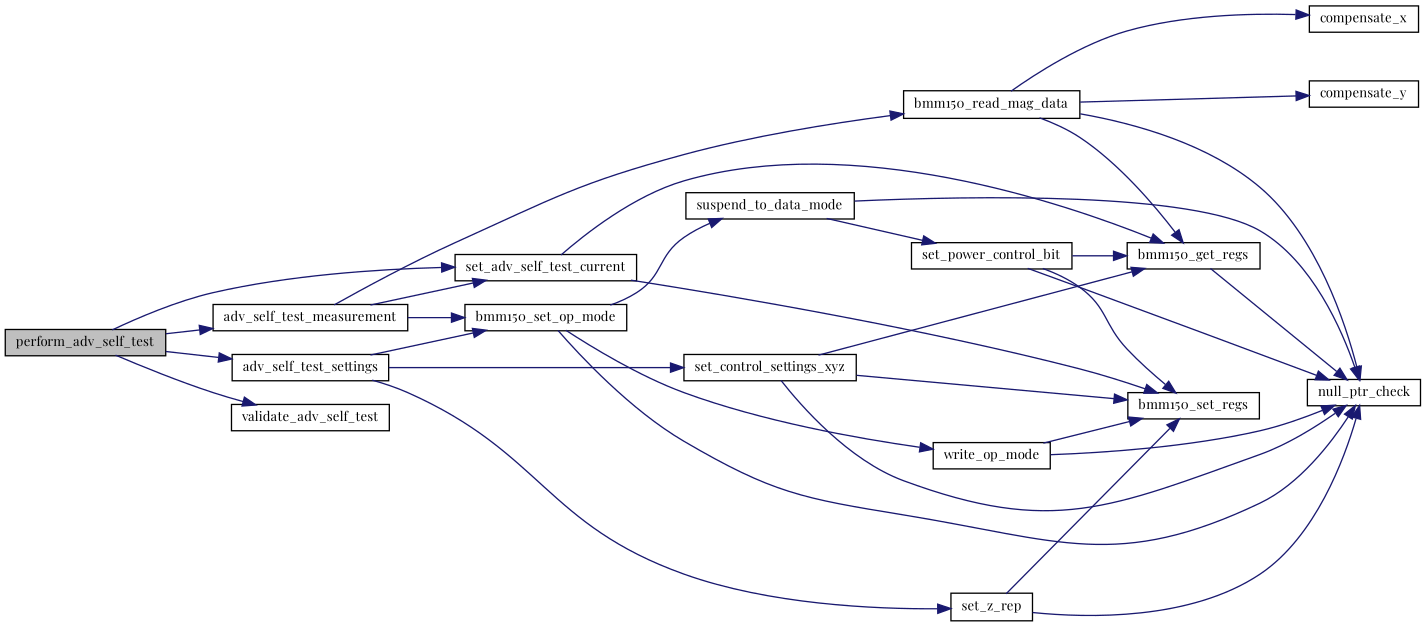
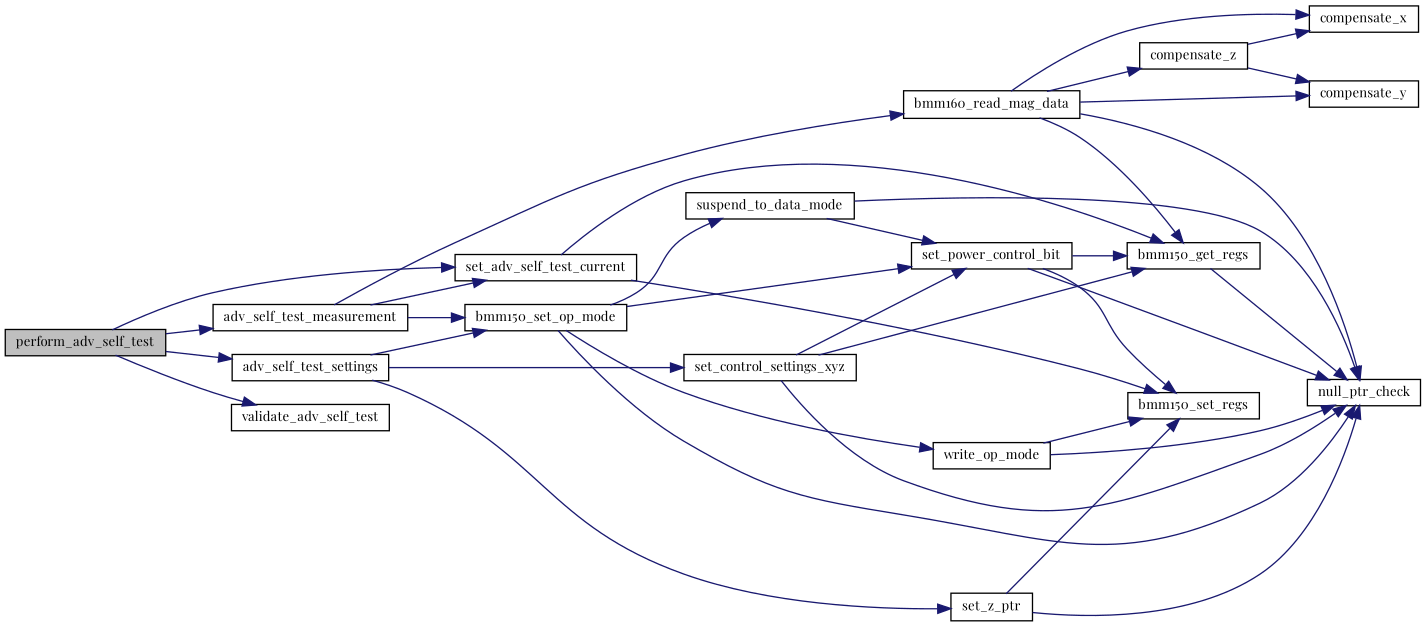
none -> (1194, 56)
(992, 105) -> (992, 105)
none -> (763, 288)
(985, 387) -> (875, 315)
(992, 607) -> (992, 607)
